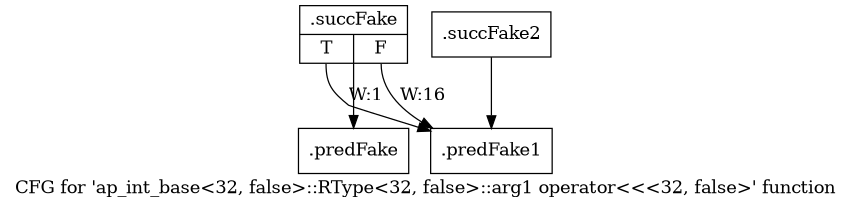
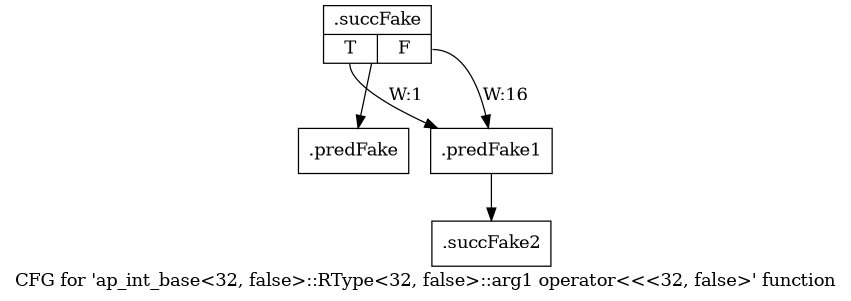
(491, 86) -> (491, 191)
